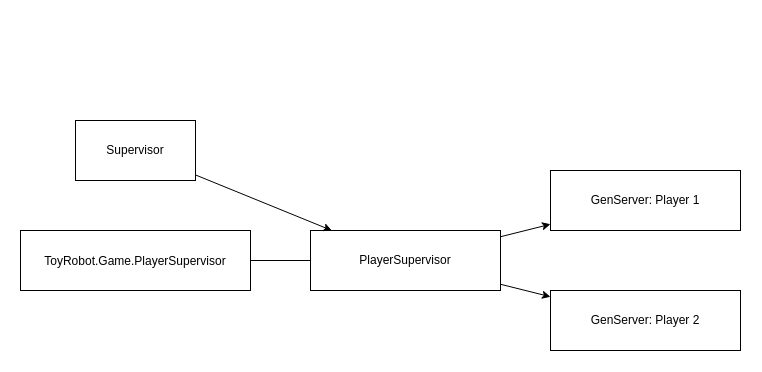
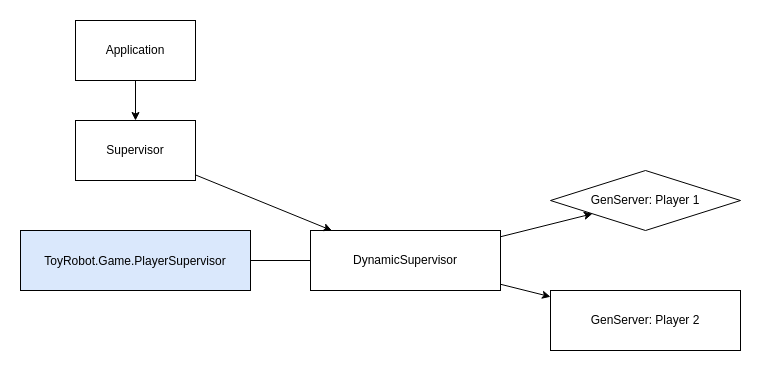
none -> (136, 51)
none -> (136, 97)
(646, 201) -> (646, 201)
(136, 261) -> (136, 261)
(406, 261) -> (406, 261)
